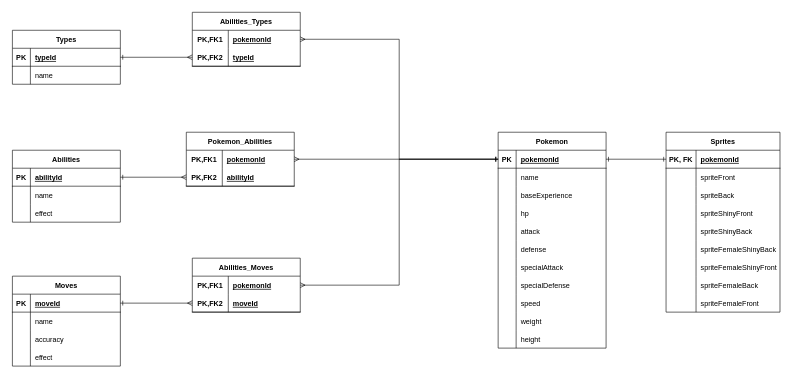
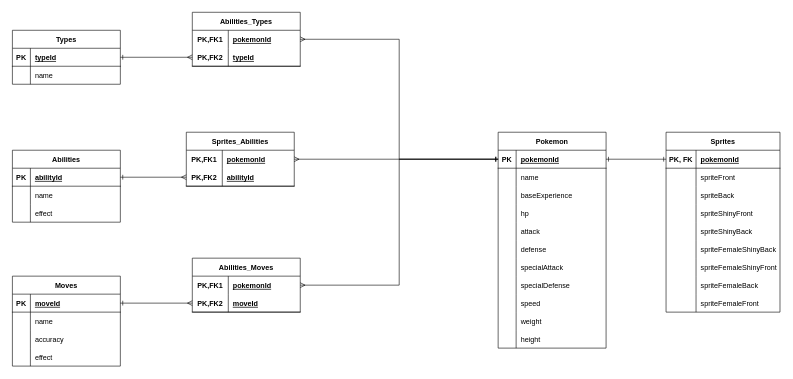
(240, 142) -> (240, 142)
